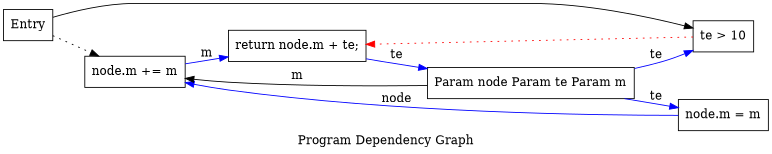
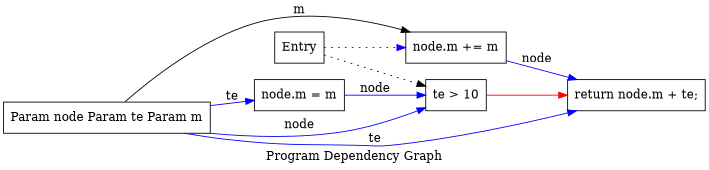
(369, 3) -> (371, 69)
(534, 41) -> (522, 95)
(72, 44) -> (360, 48)
(207, 53) -> (537, 59)
(656, 55) -> (299, 125)
(392, 63) -> (377, 146)
(436, 109) -> (381, 95)
